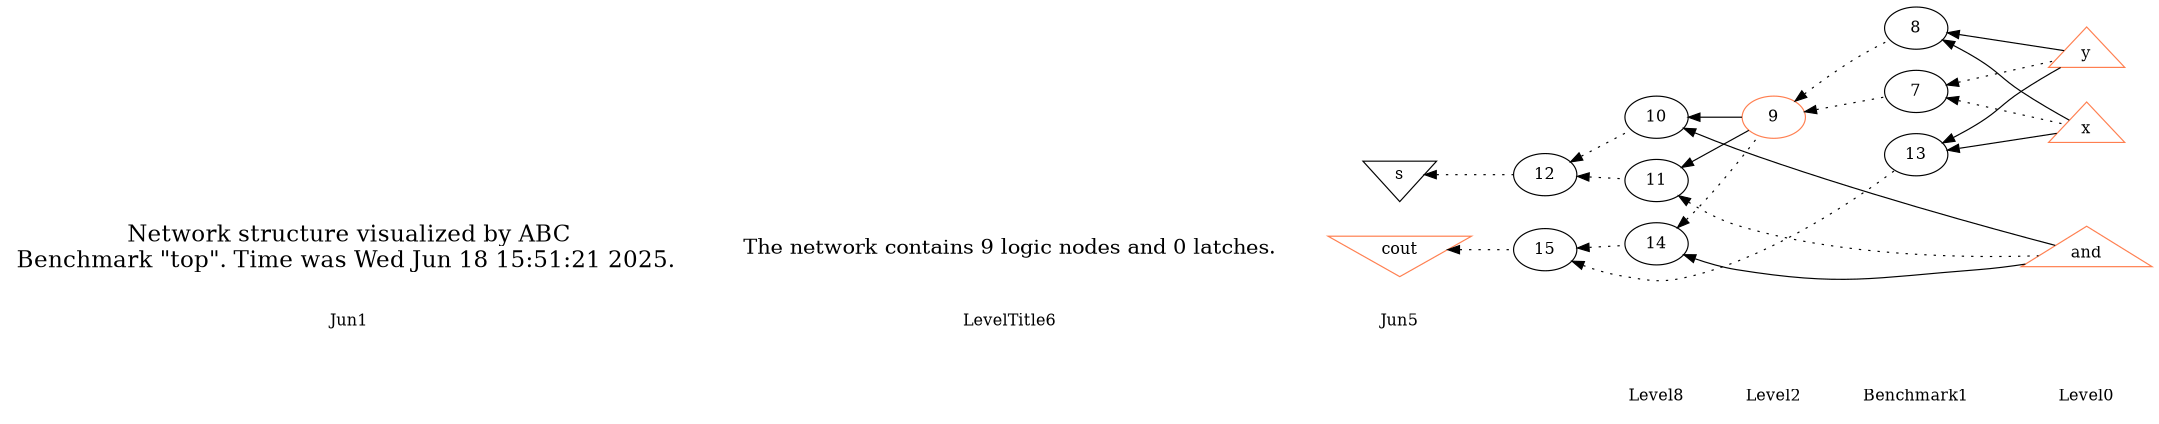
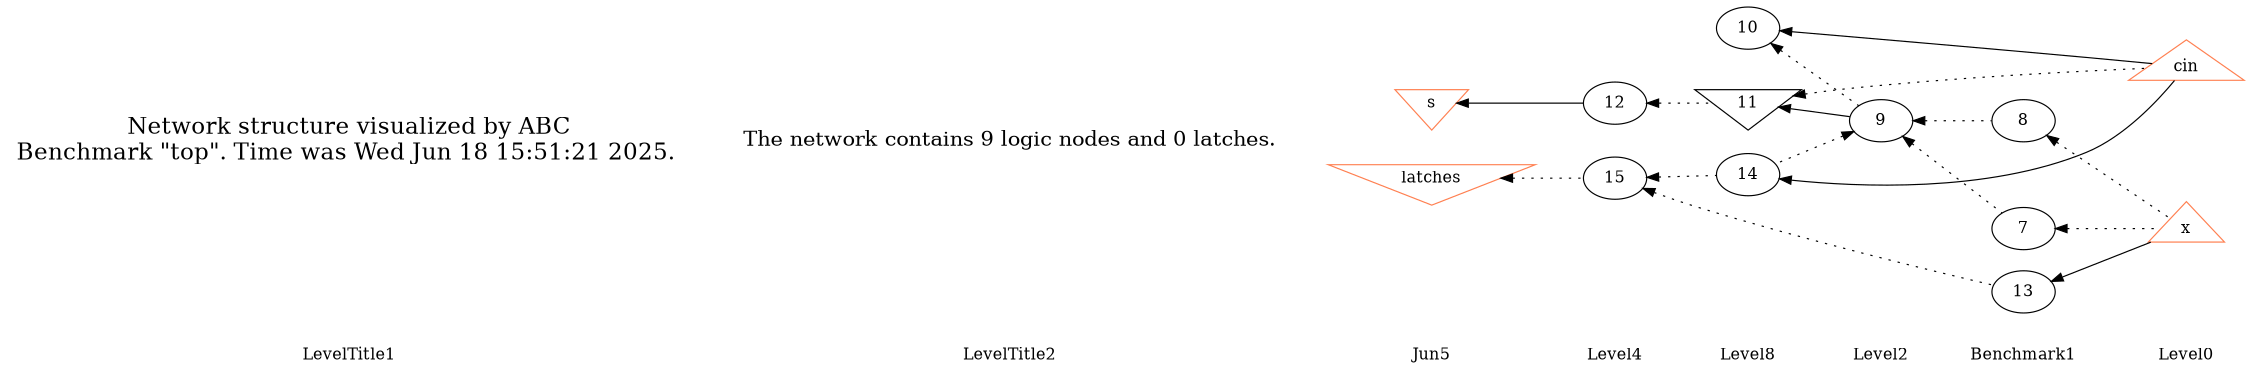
(2087, 54) -> none
(2011, 84) -> (2114, 180)
(1721, 117) -> (1820, 78)
(1774, 117) -> (1881, 121)
(1606, 143) -> none
(1400, 175) -> (1432, 103)
(1475, 175) -> (1526, 103)
(1724, 179) -> (1809, 150)
(1657, 181) -> (1748, 103)
(1400, 250) -> (1432, 178)
(2087, 253) -> (2186, 67)
(349, 321) -> (349, 355)
(1010, 321) -> (1010, 355)
none -> (1615, 355)
